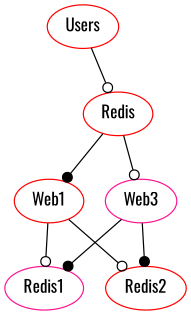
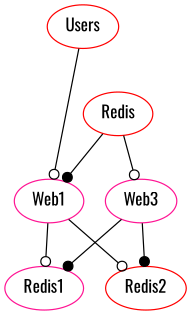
(99, 65) -> (67, 109)
(49, 201) -> (49, 201)
